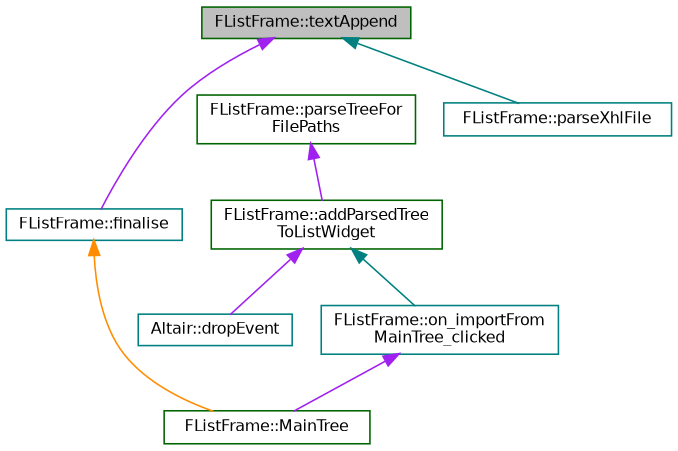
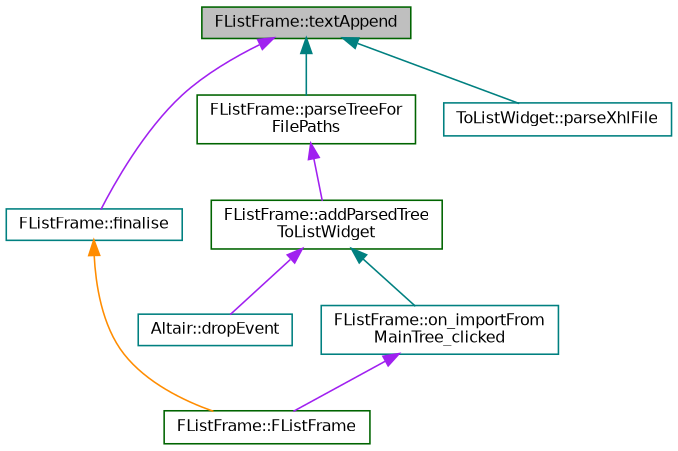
none -> (306, 75)
(558, 119) -> (558, 119)
(267, 427) -> (267, 427)
